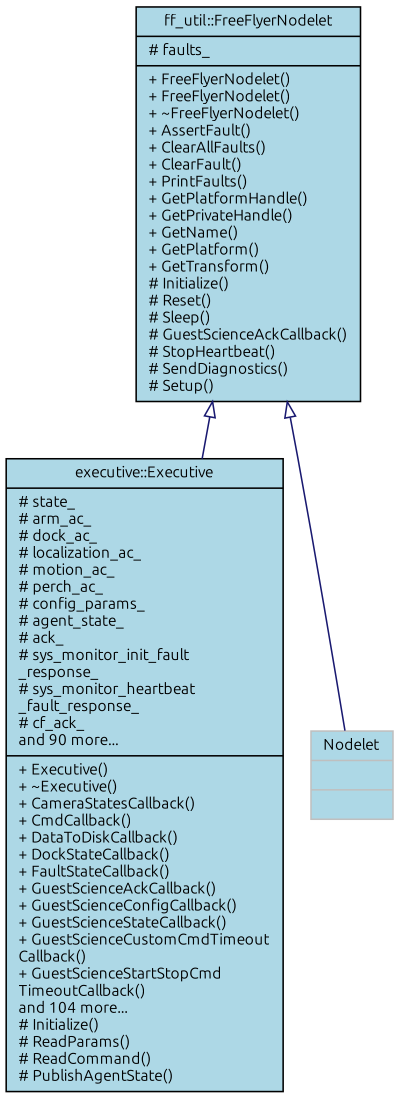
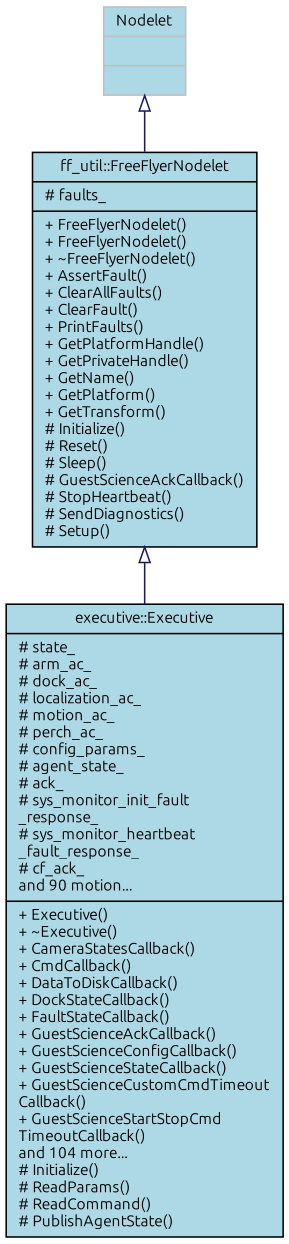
(318, 574) -> (145, 131)
(69, 740) -> (76, 886)
